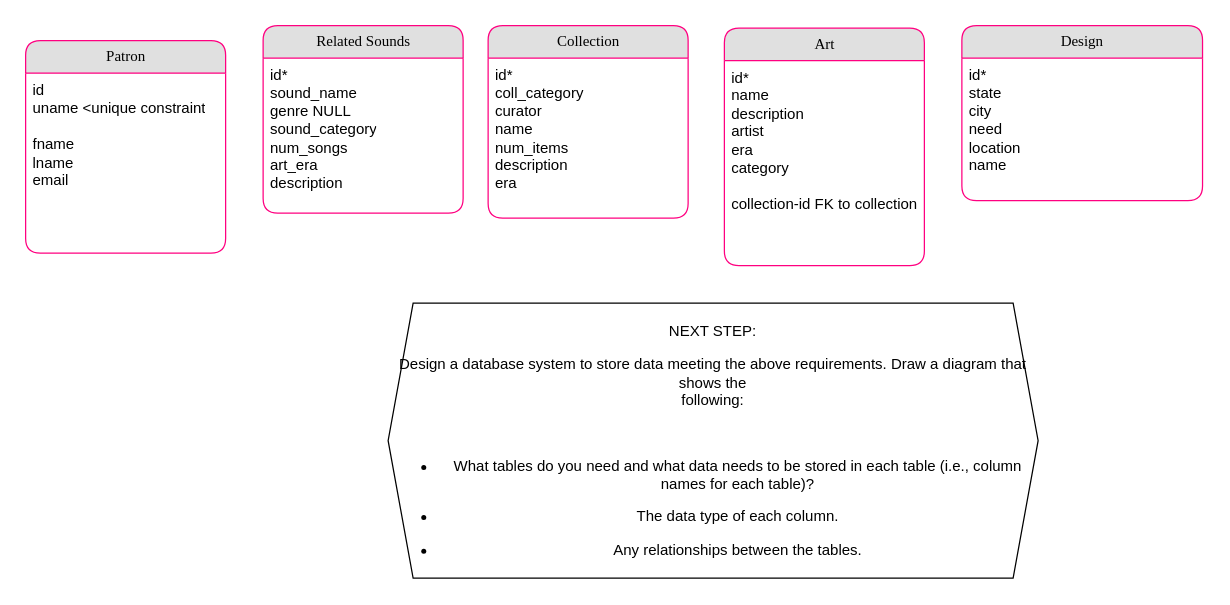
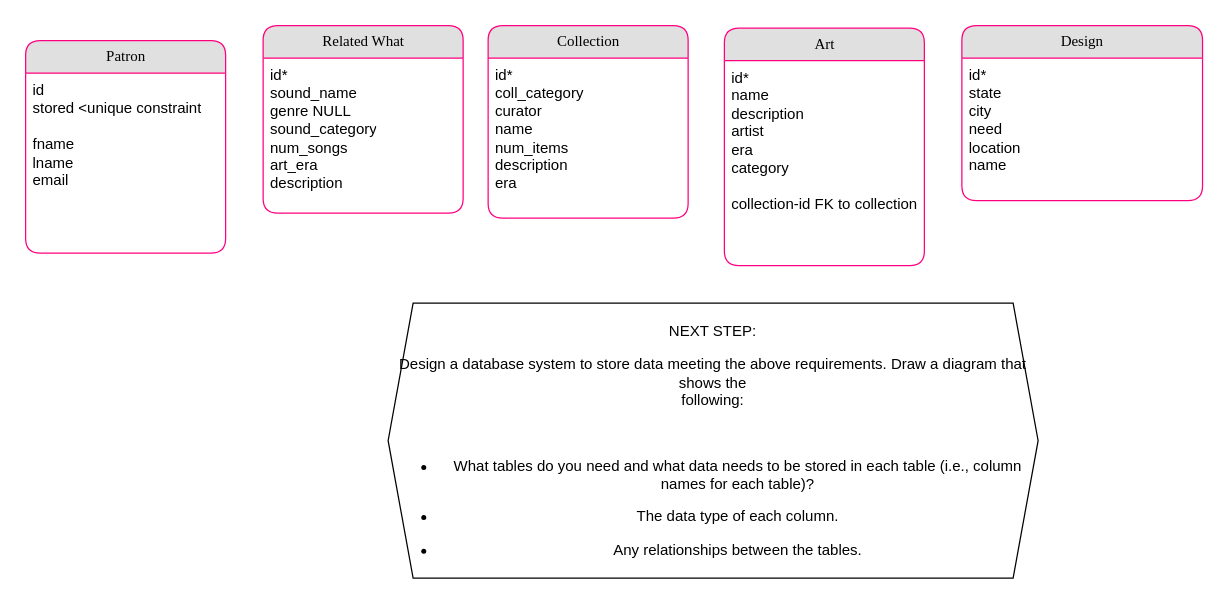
(364, 42) -> (364, 42)
(126, 127) -> (127, 136)
